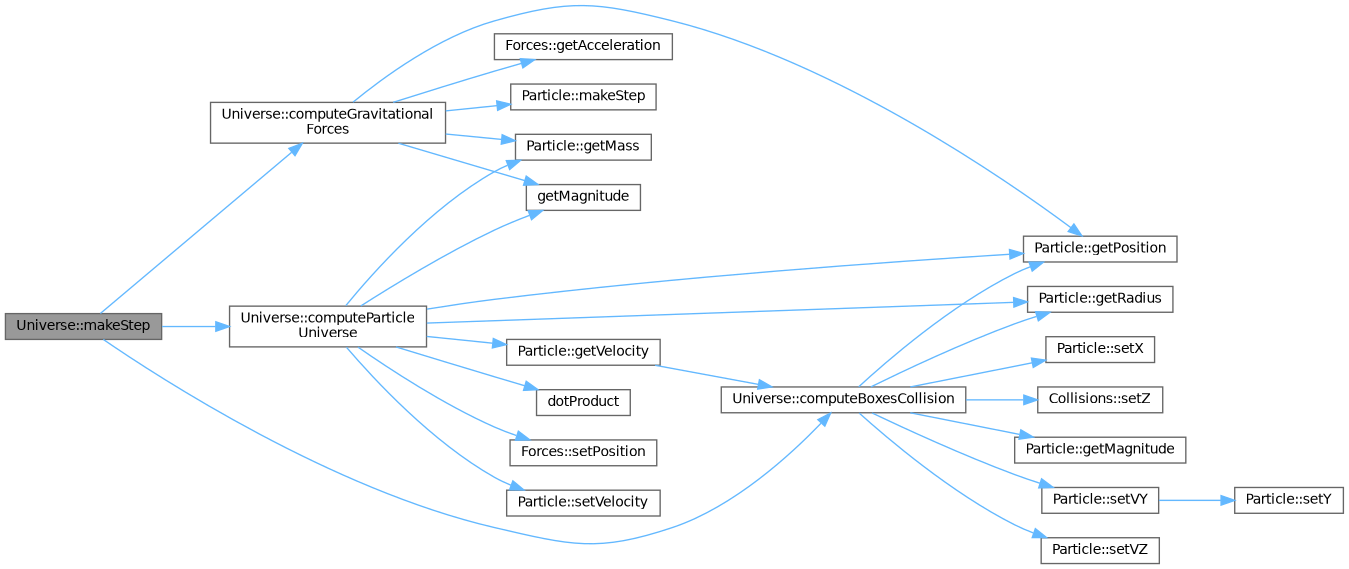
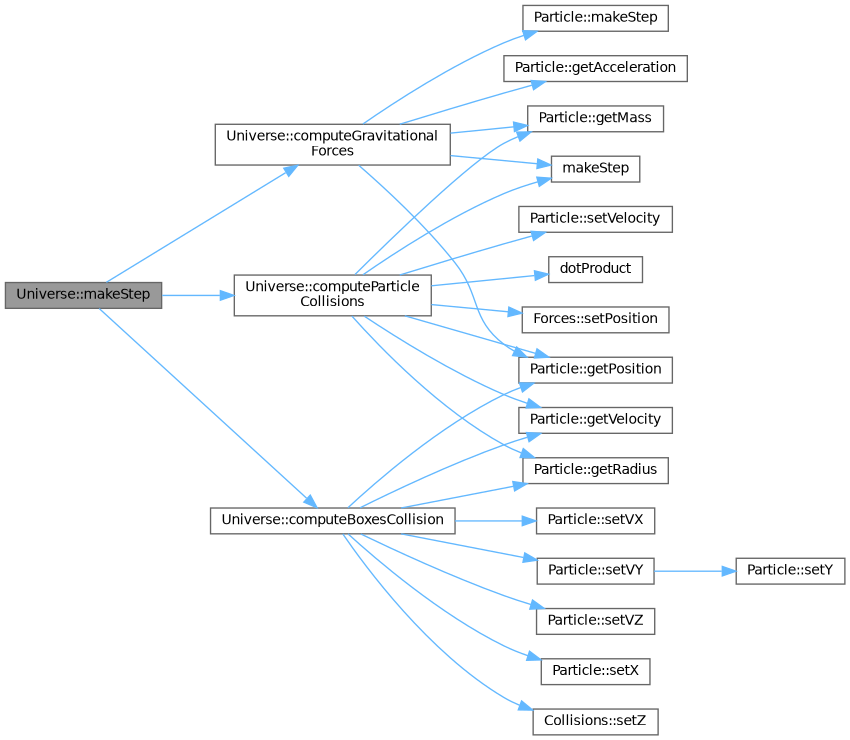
(583, 47) -> (596, 69)
(583, 197) -> (596, 169)
(328, 327) -> (333, 295)
(707, 375) -> (442, 469)
(1100, 450) -> (596, 521)
